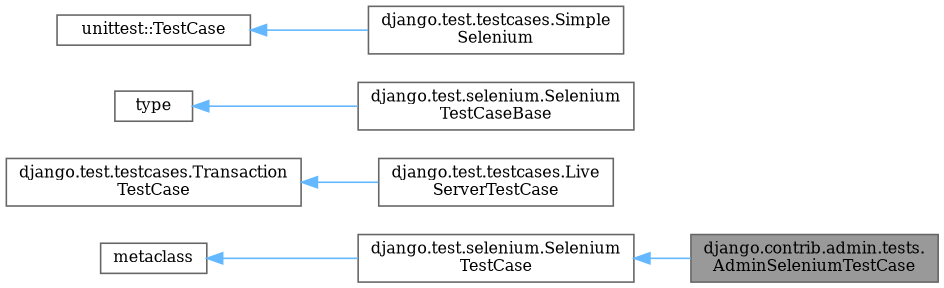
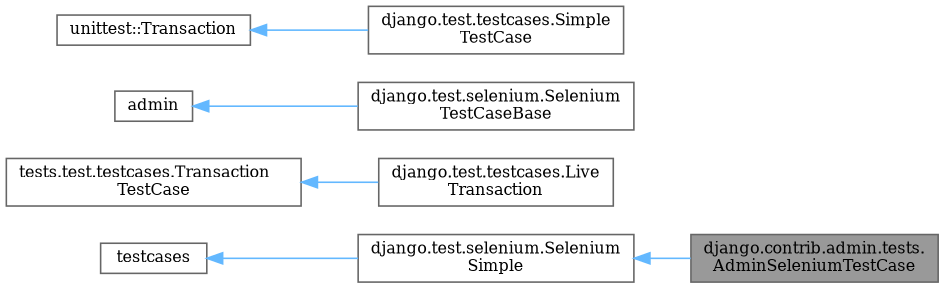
(154, 30) -> (154, 30)
(496, 30) -> (496, 30)
(154, 106) -> (154, 106)
(154, 182) -> (154, 182)
(496, 182) -> (496, 182)
(154, 258) -> (154, 258)
(496, 258) -> (496, 258)
